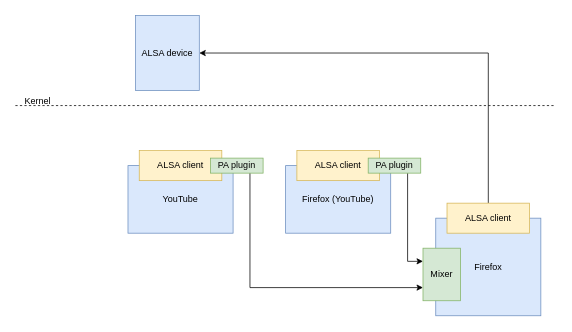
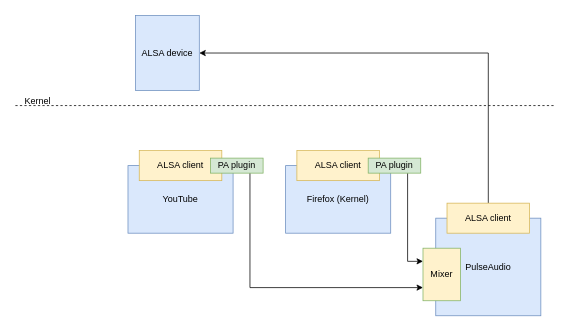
(338, 199) -> (338, 199)
(488, 267) -> (488, 267)
(441, 274) -> (441, 274)
